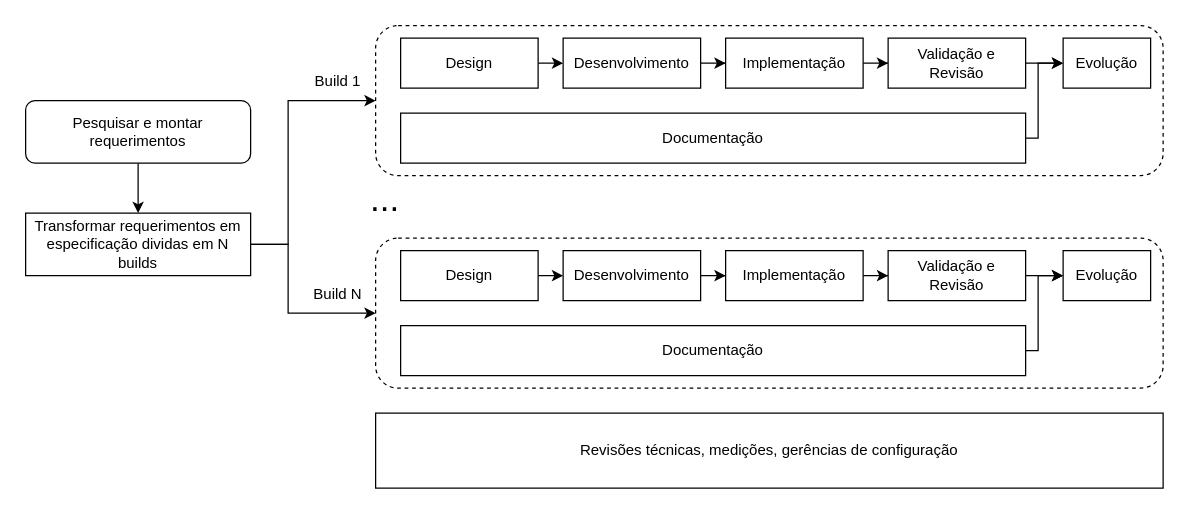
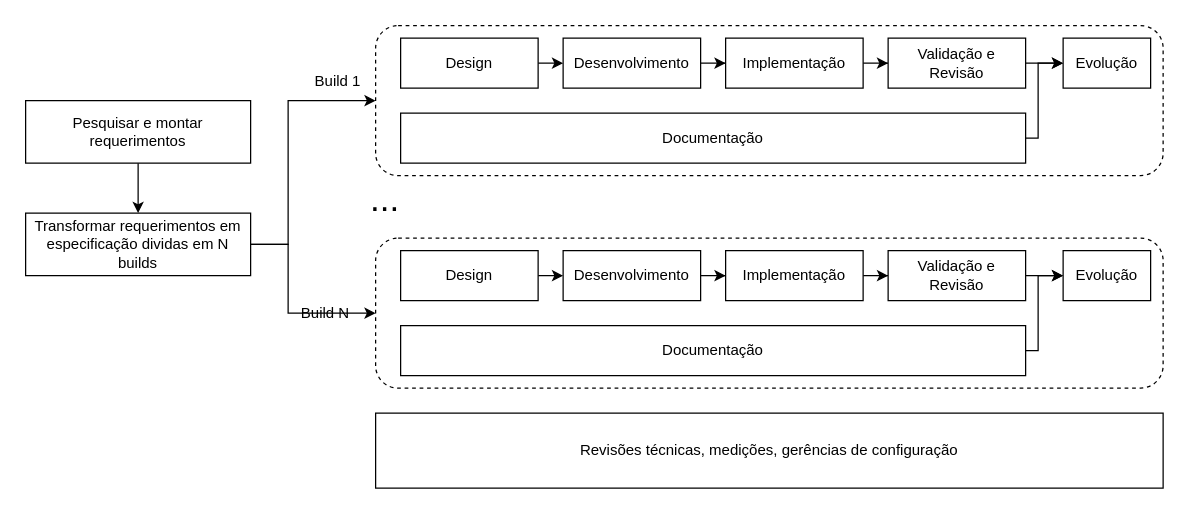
(138, 132) -> (138, 132)
(338, 294) -> (326, 313)
